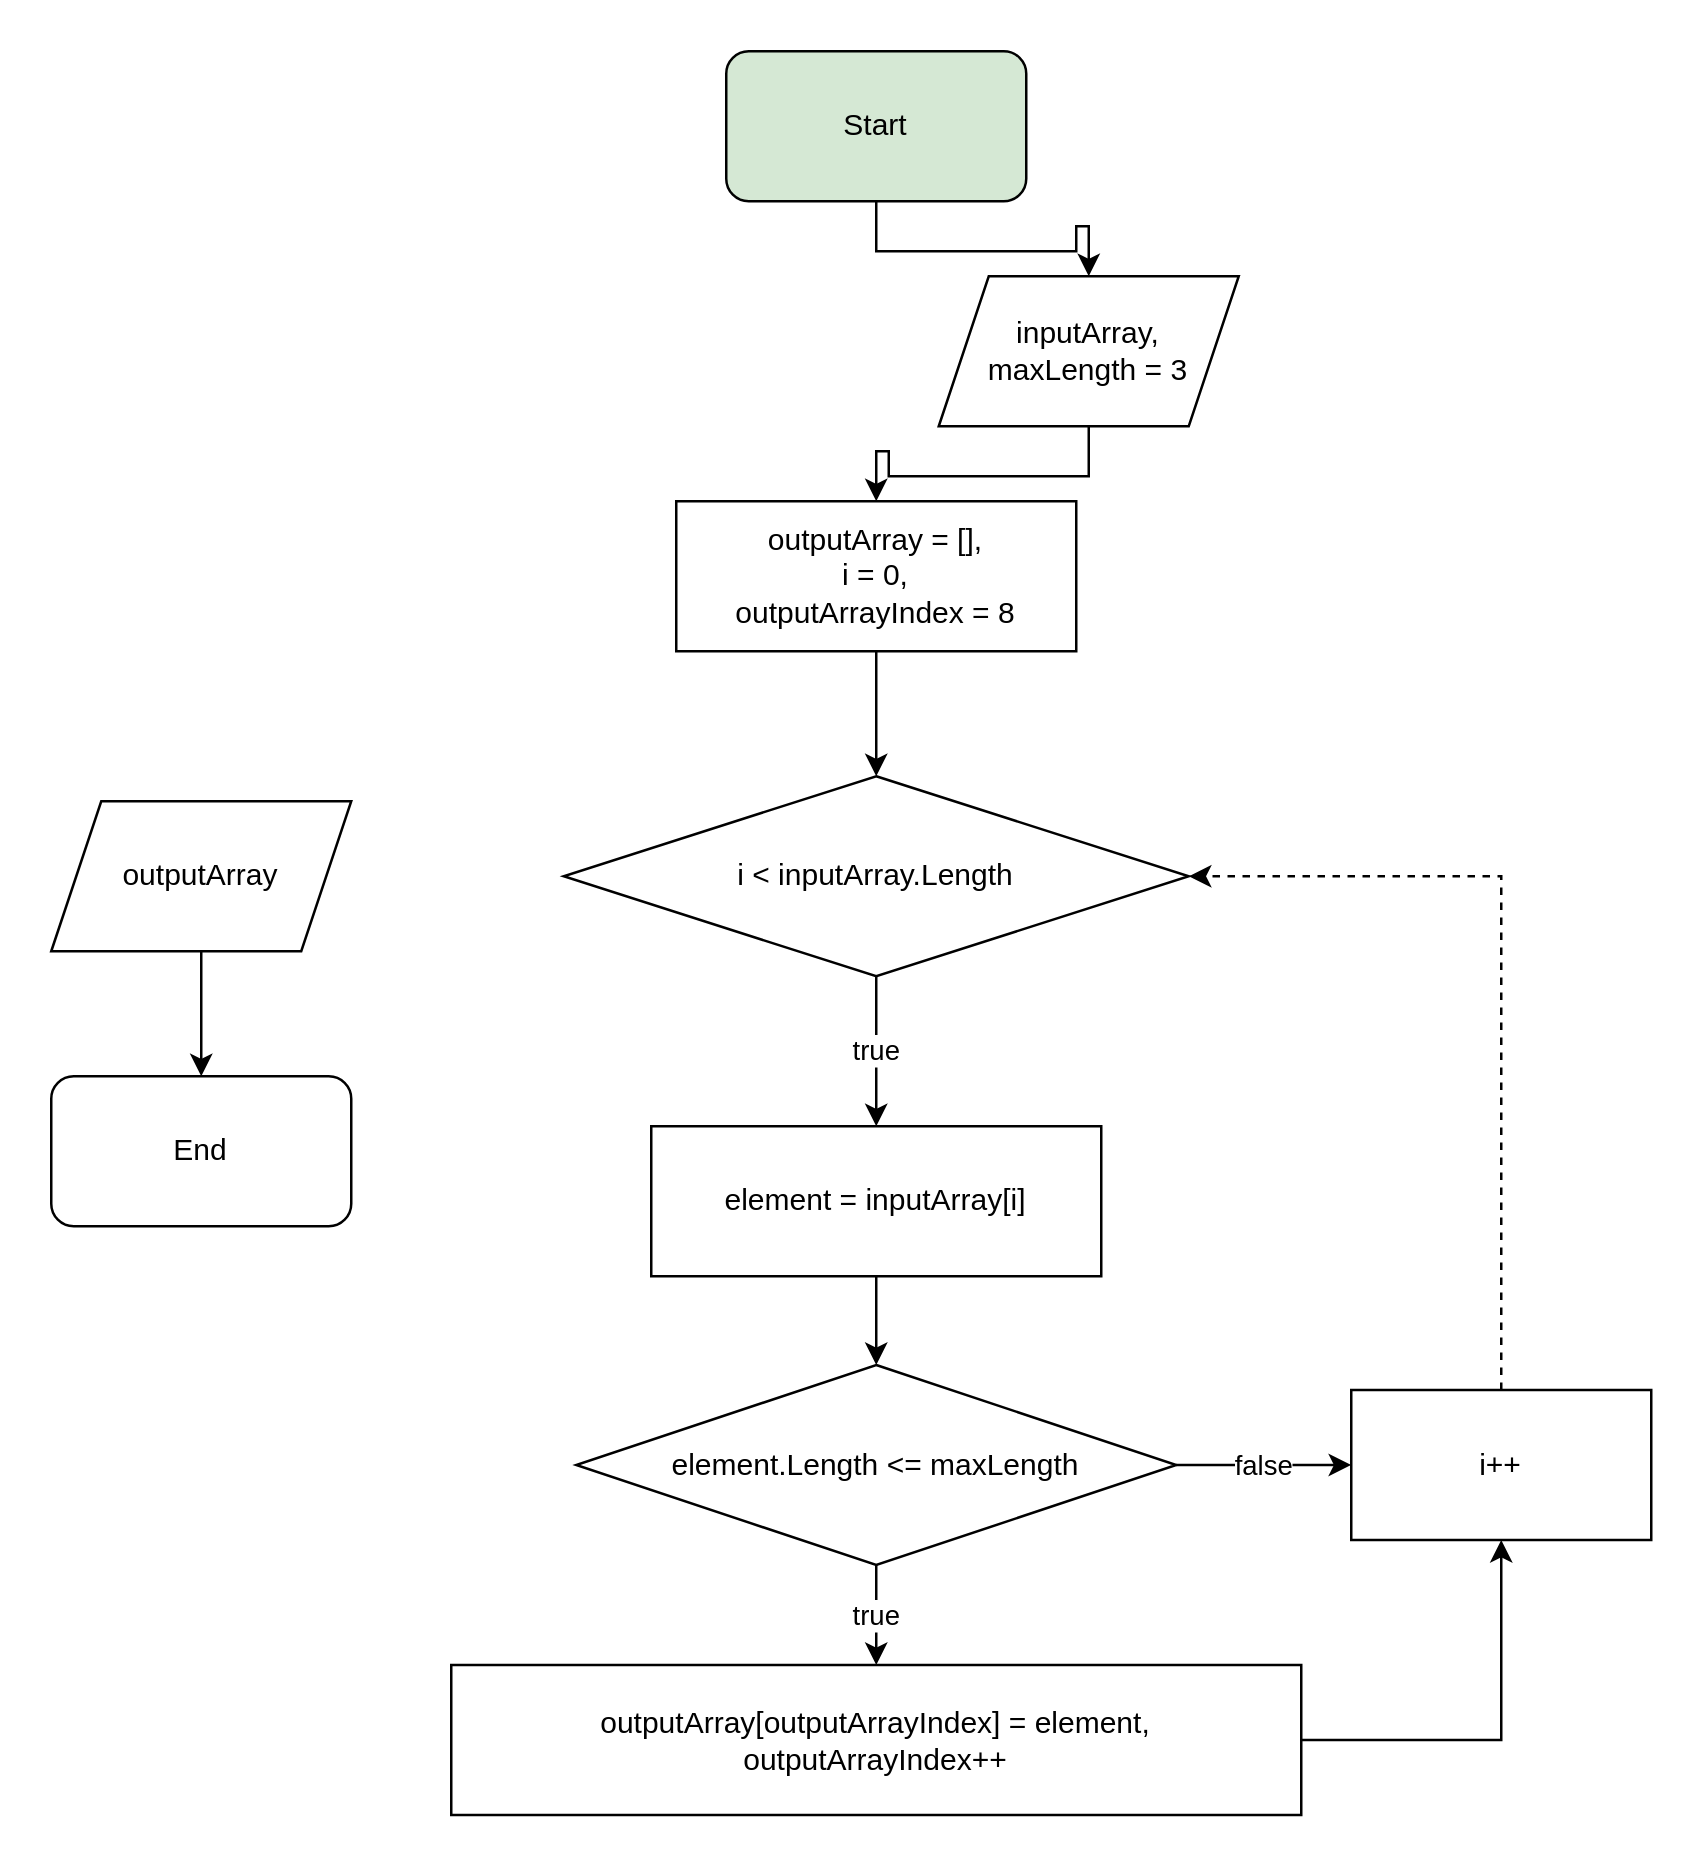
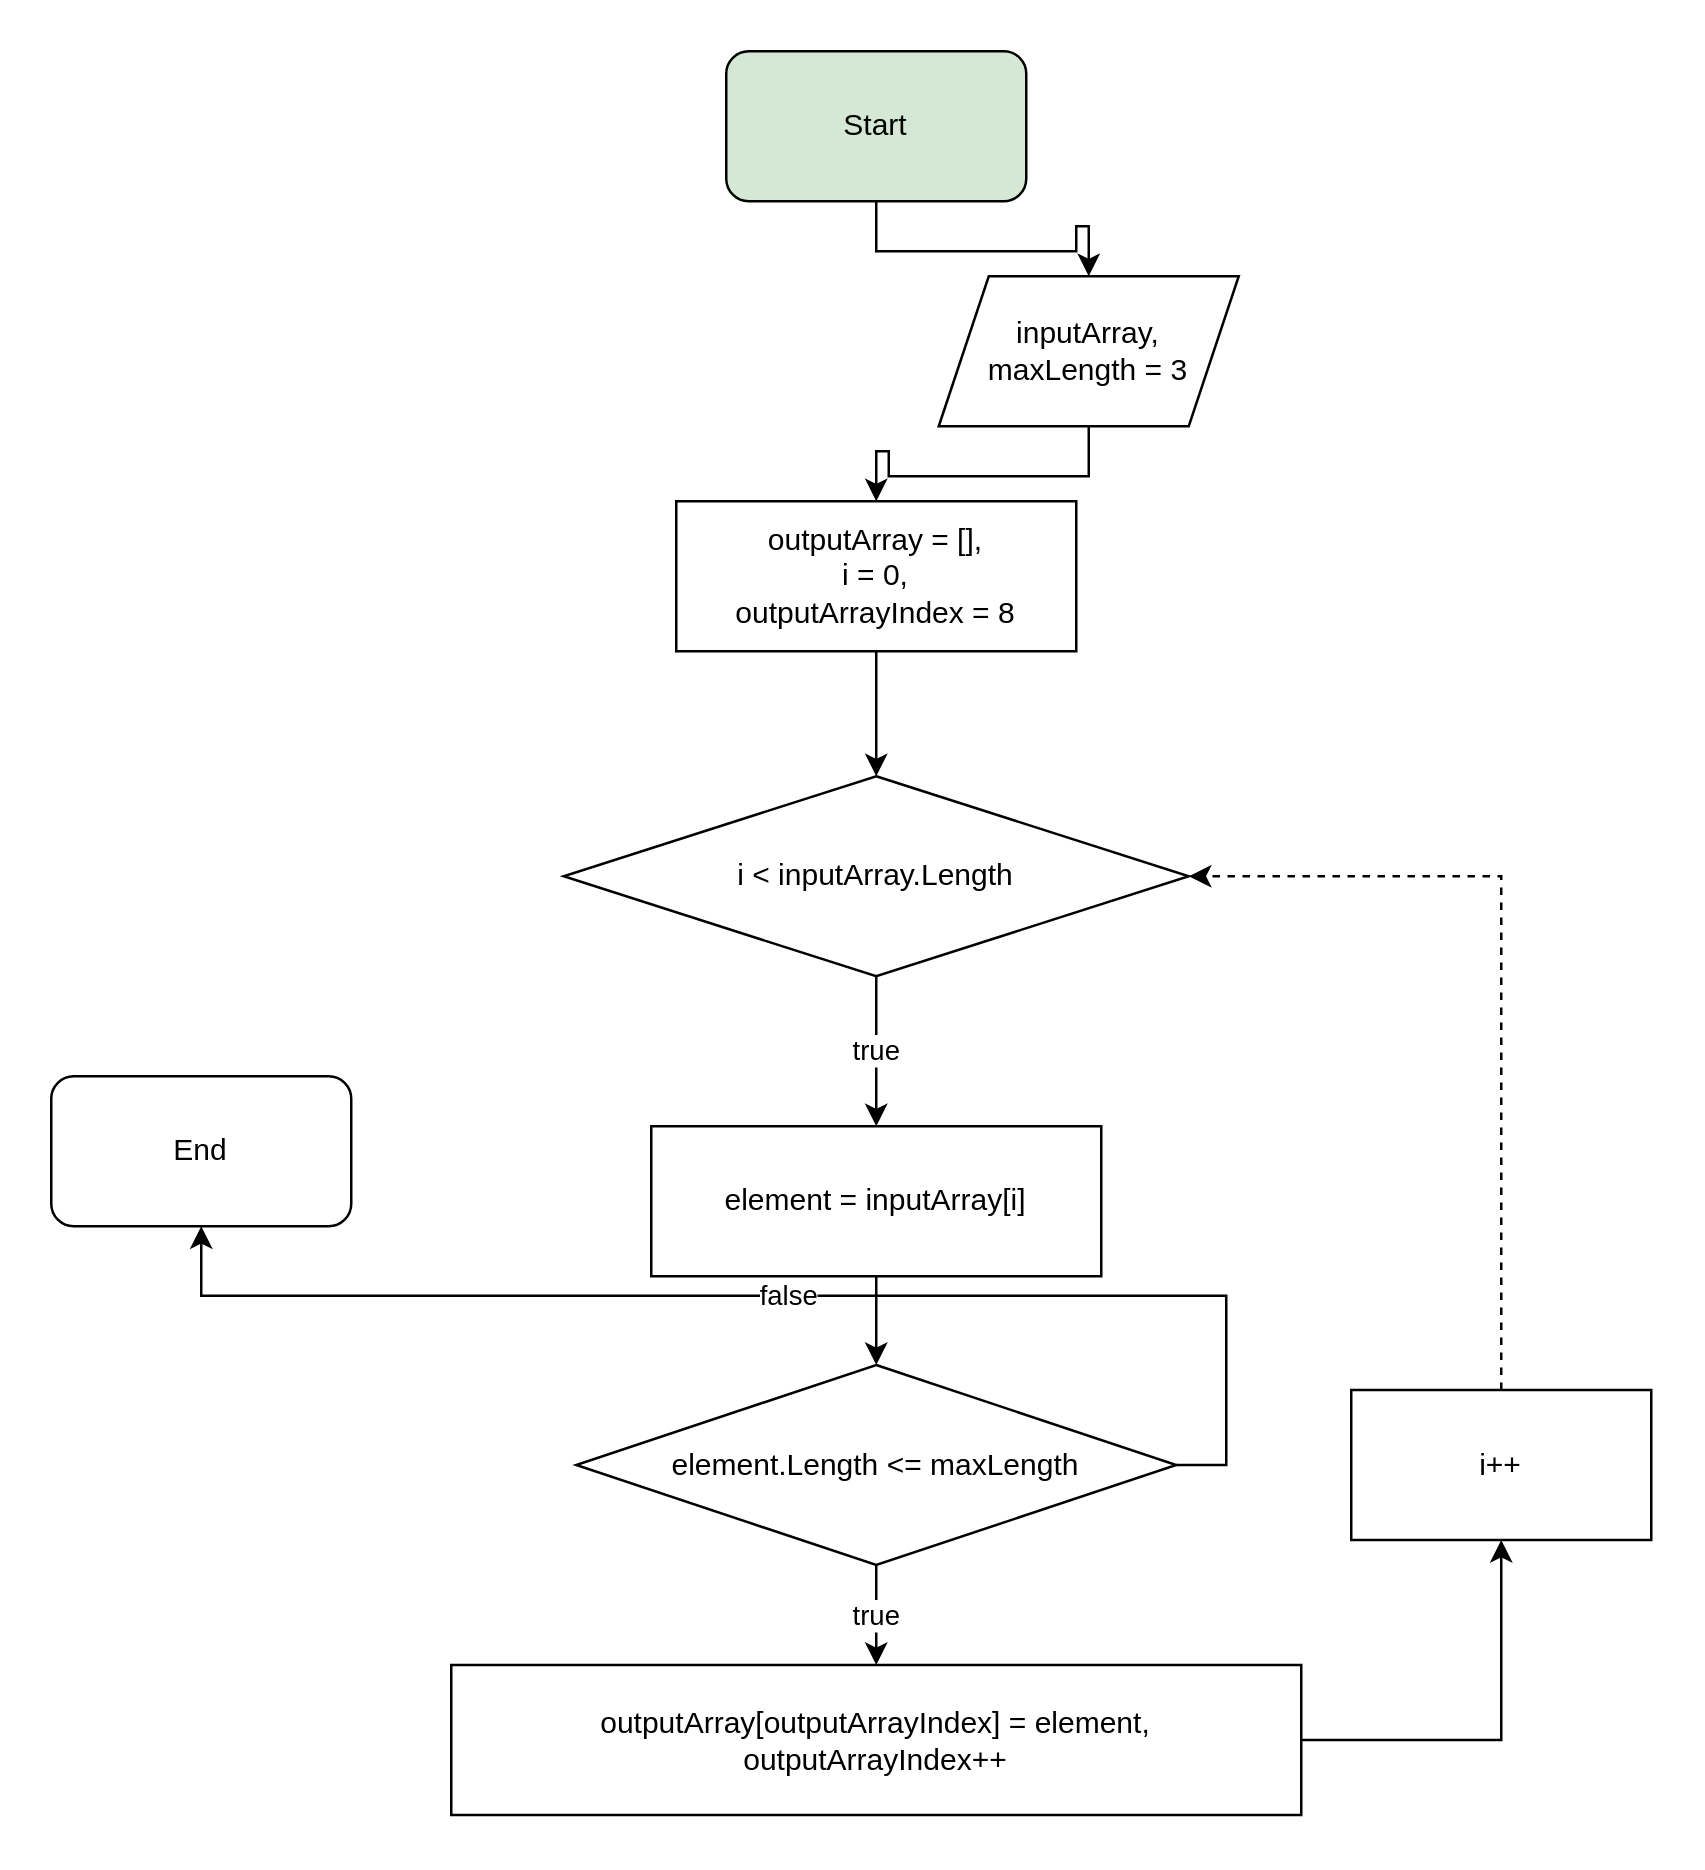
(201, 876) -> none
(201, 1005) -> none
(1279, 1465) -> (510, 1296)
